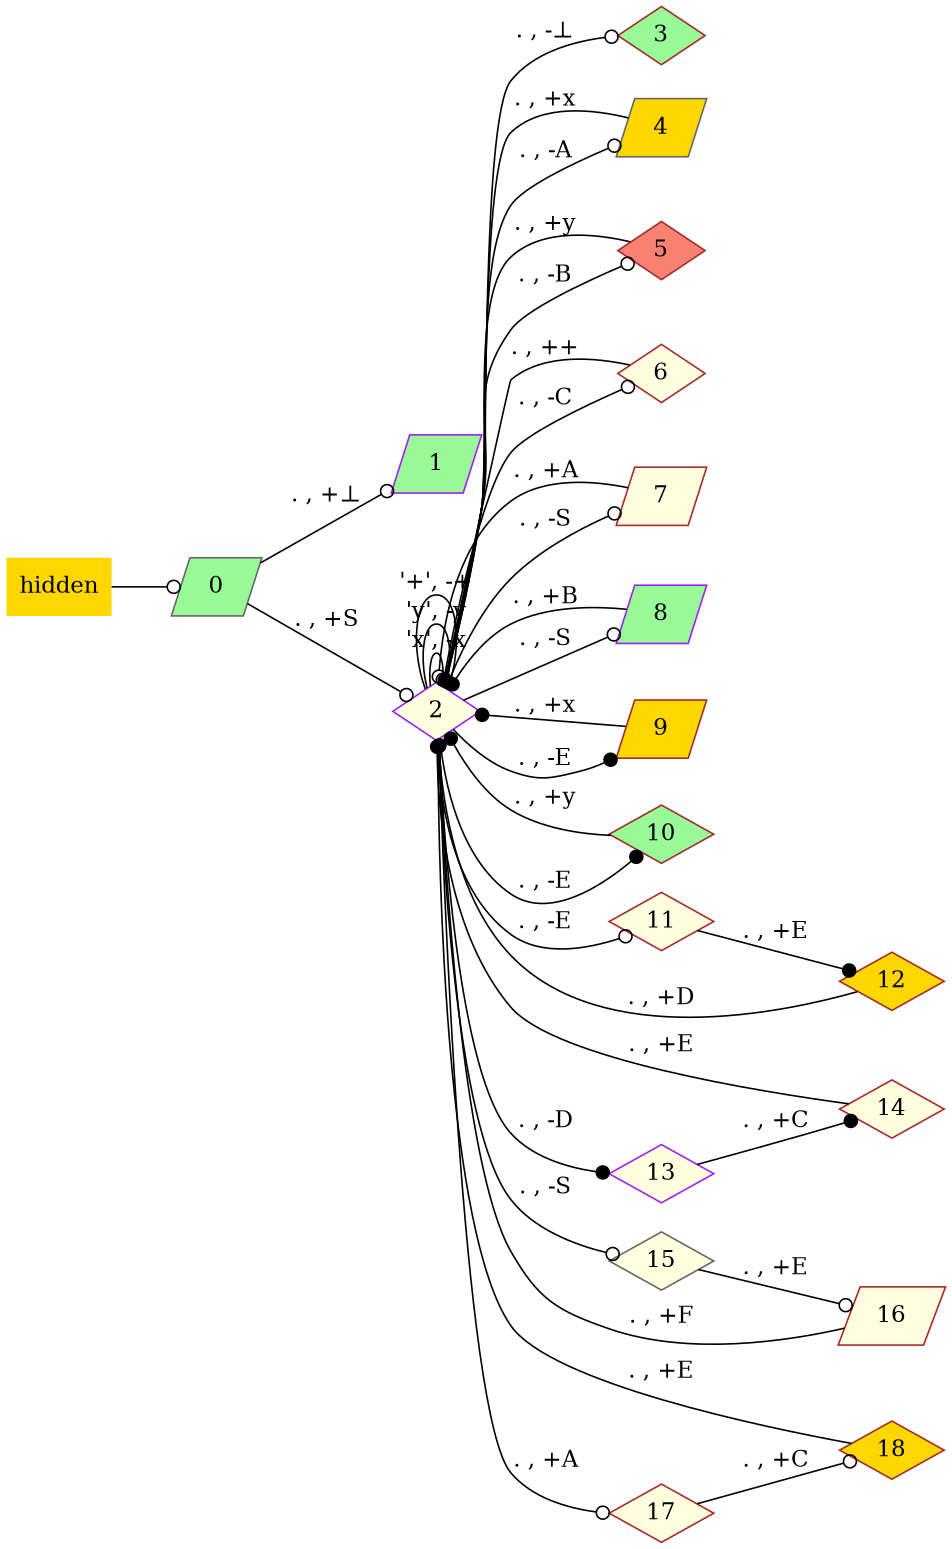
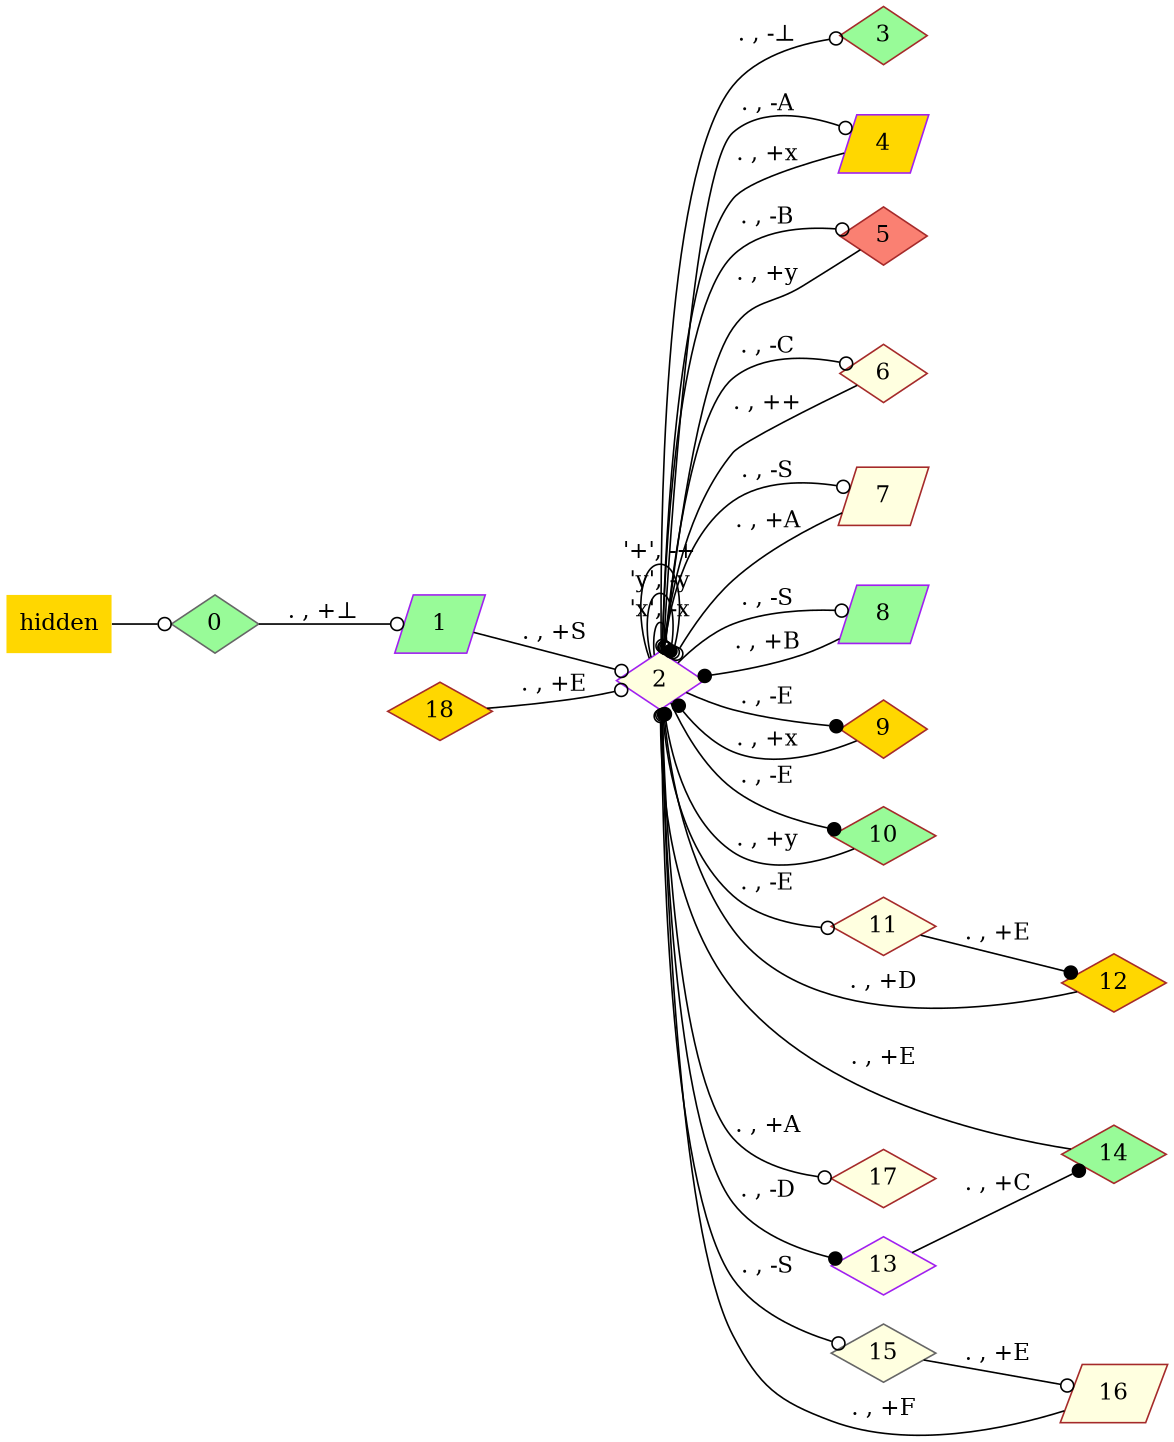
(661, 128) -> (884, 144)
(496, 445) -> (715, 478)
(217, 587) -> (215, 624)
(324, 648) -> (544, 651)
(661, 729) -> (884, 729)
(571, 995) -> (789, 976)
(892, 1109) -> (1114, 1154)
(770, 1483) -> none
